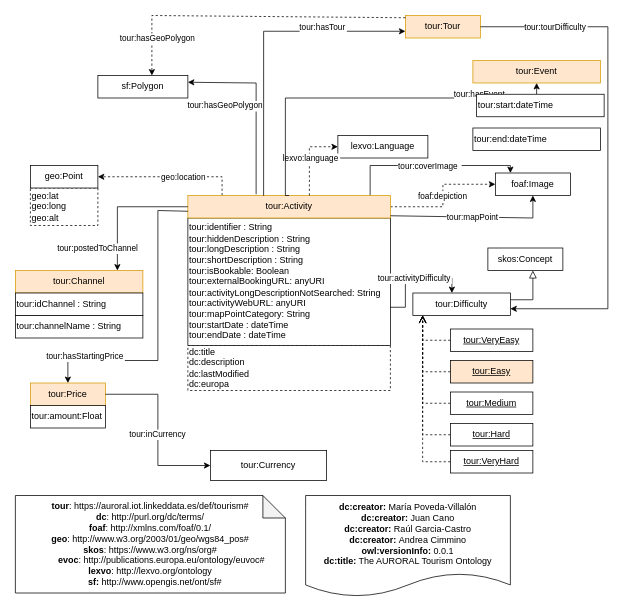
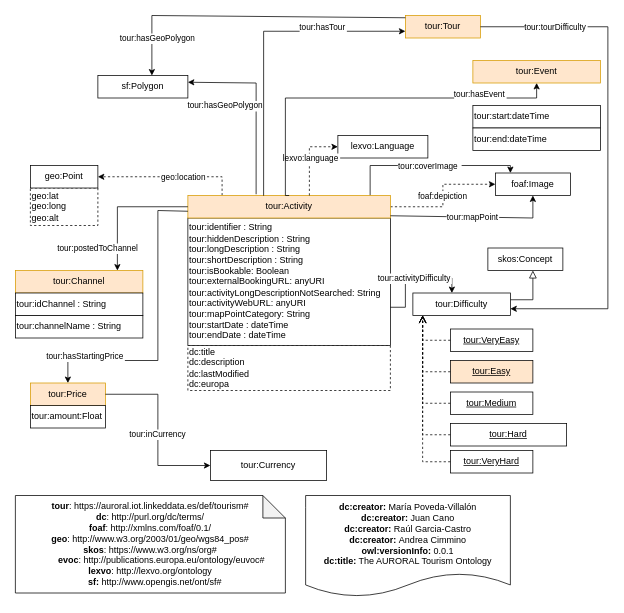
(269, 16) -> (269, 16)
(540, 105) -> (537, 117)
(492, 435) -> (509, 435)
